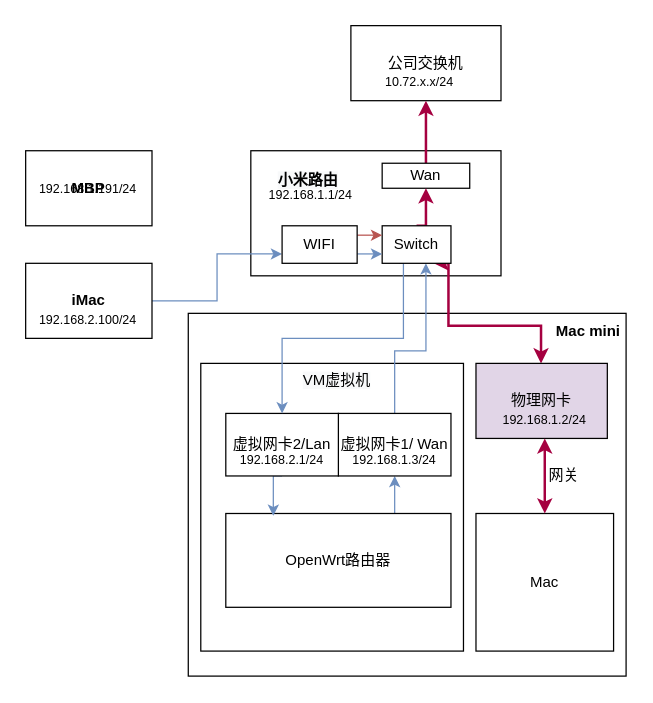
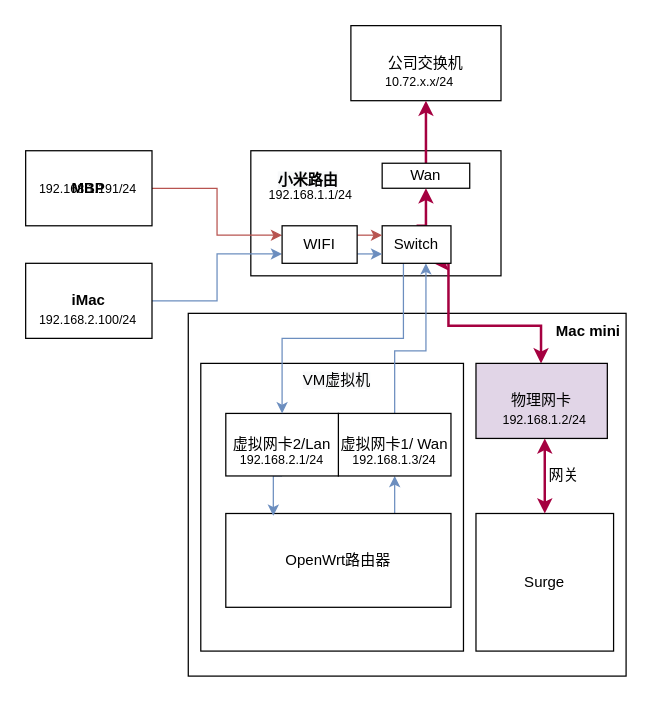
none -> (217, 207)
(544, 582) -> (544, 582)
